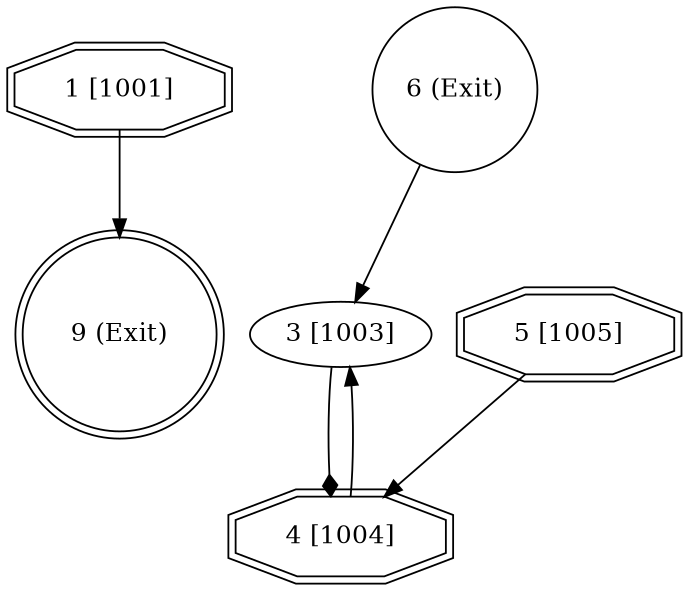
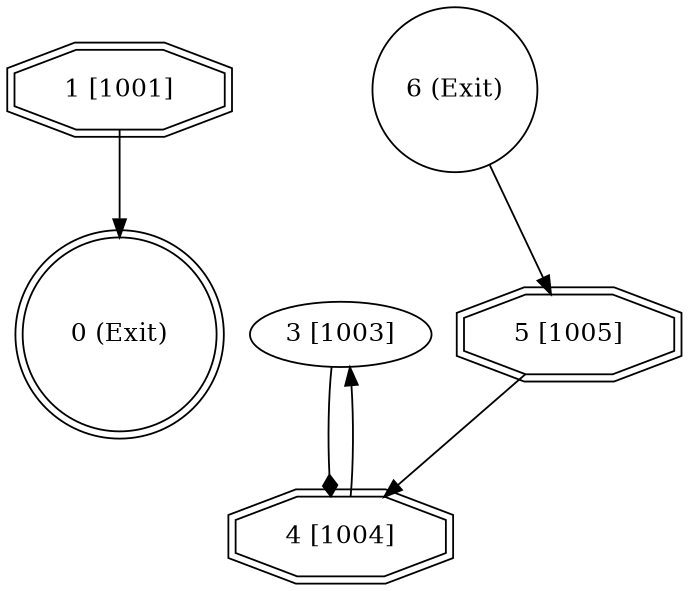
(392, 225) -> (517, 222)
(120, 334) -> (120, 334)
